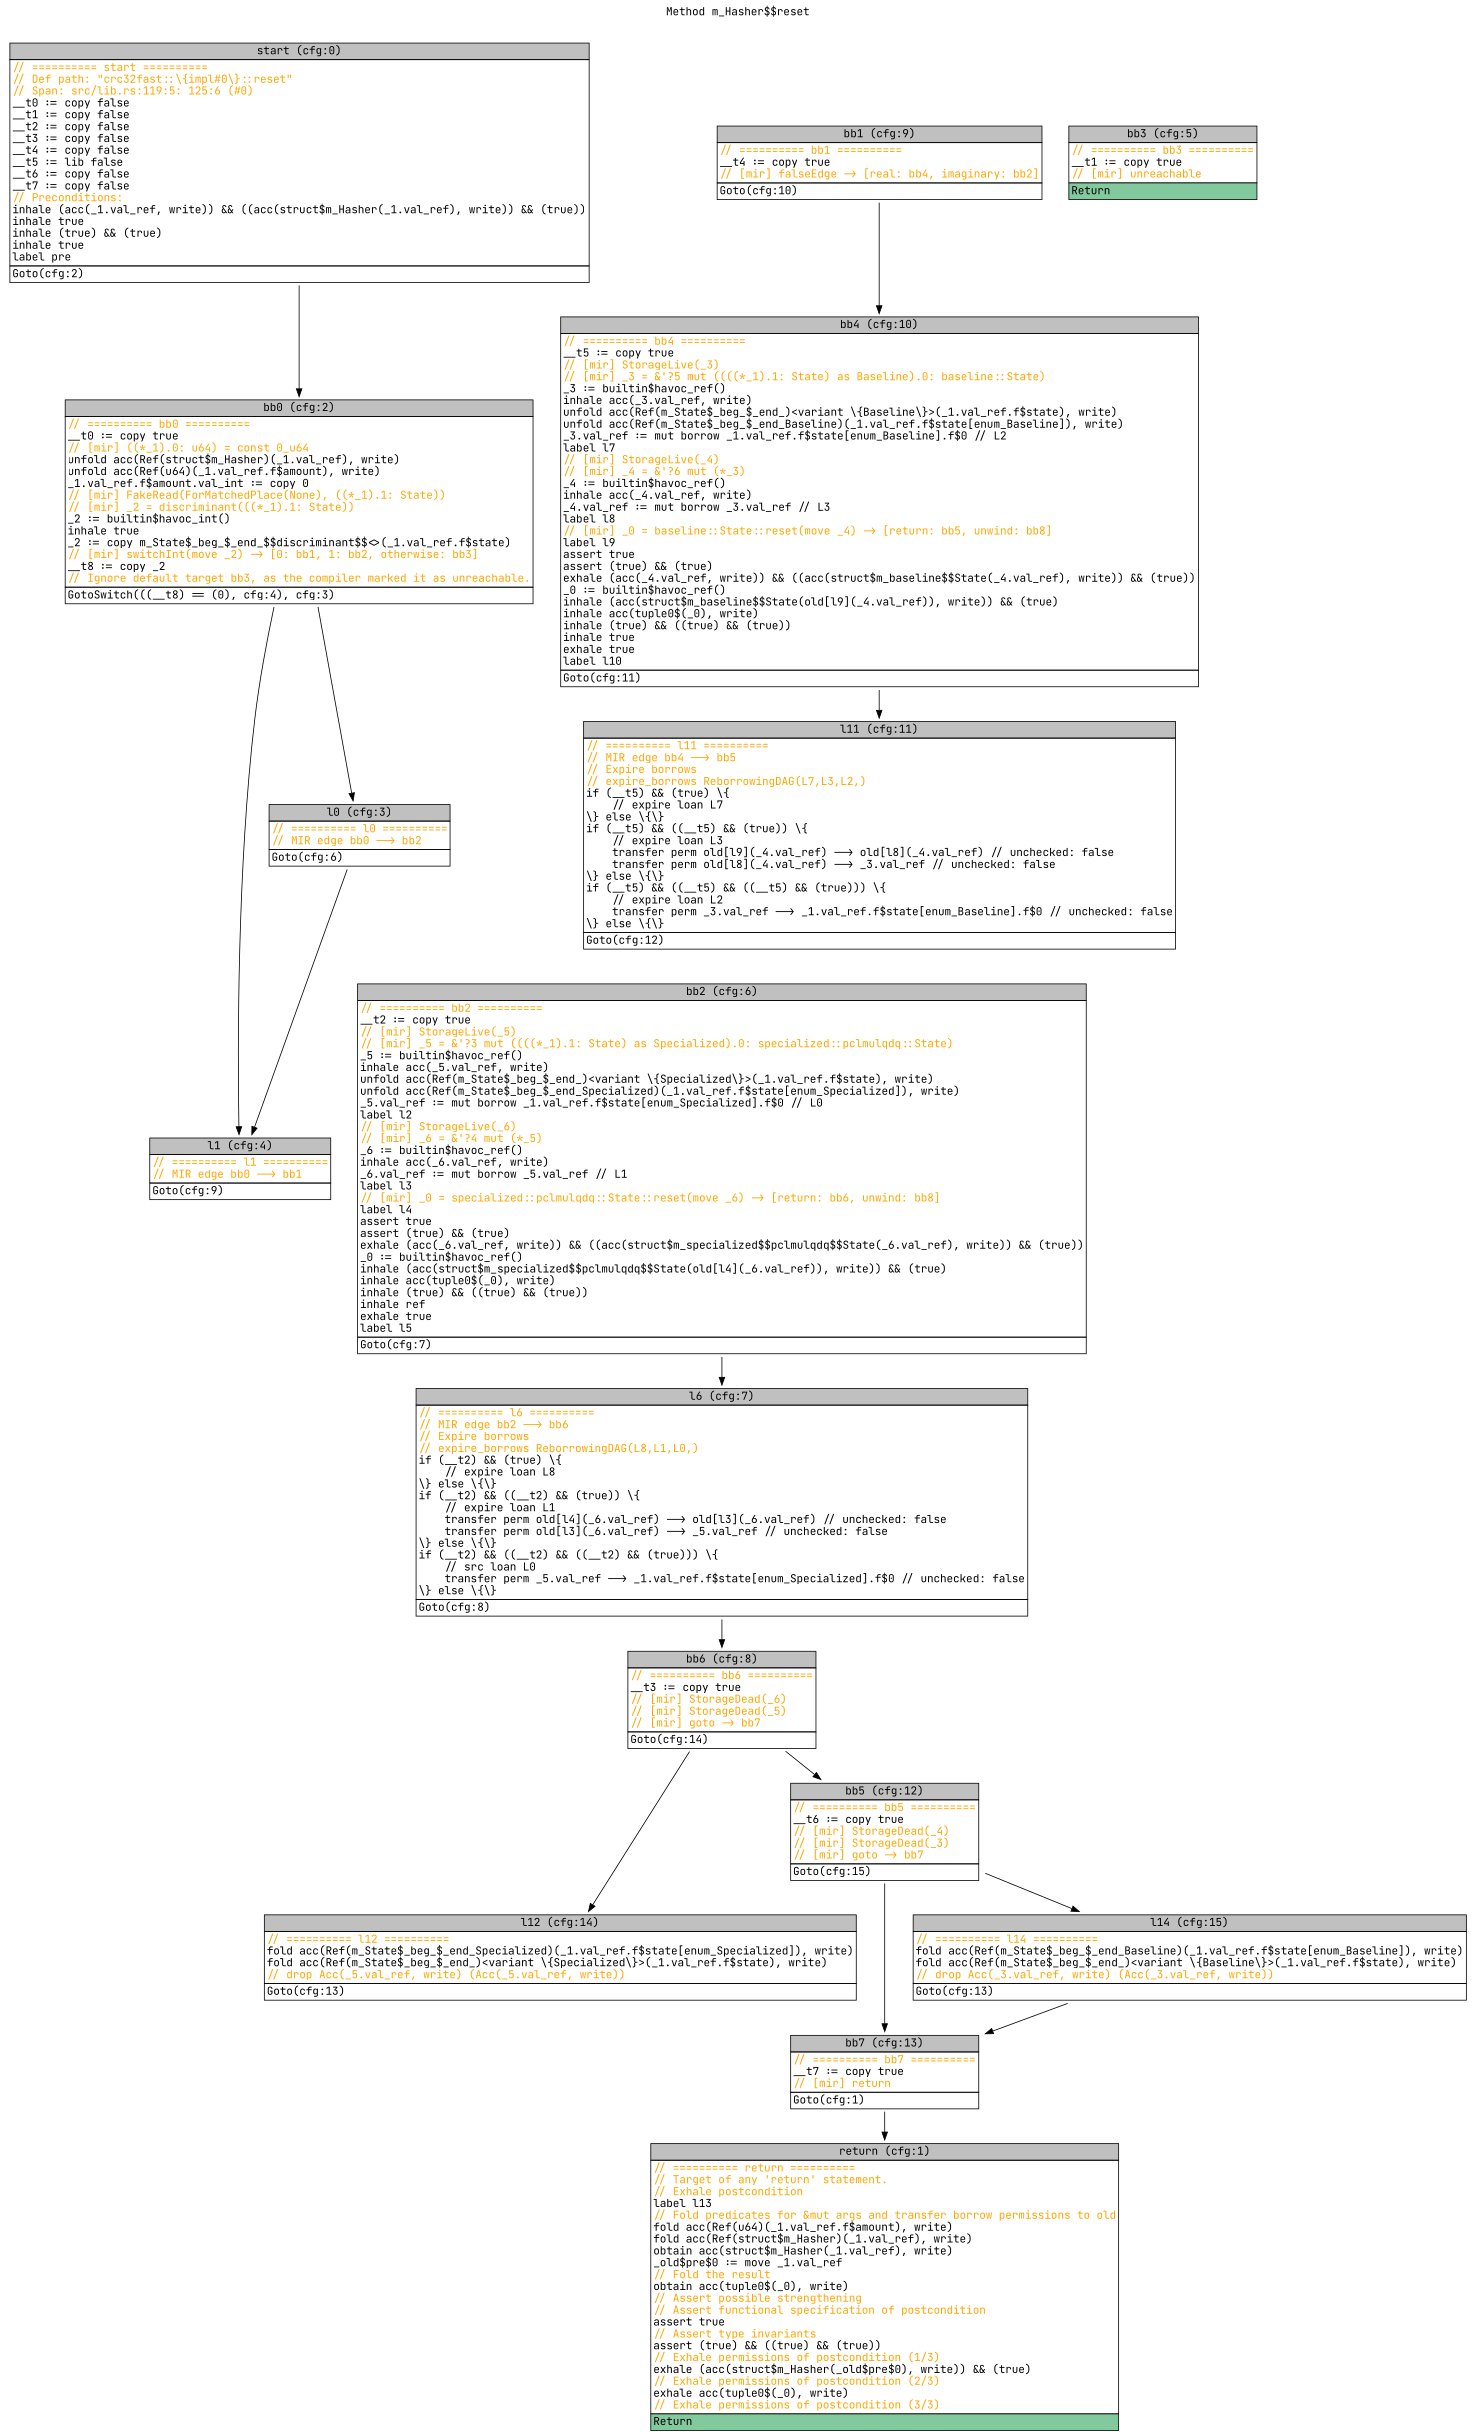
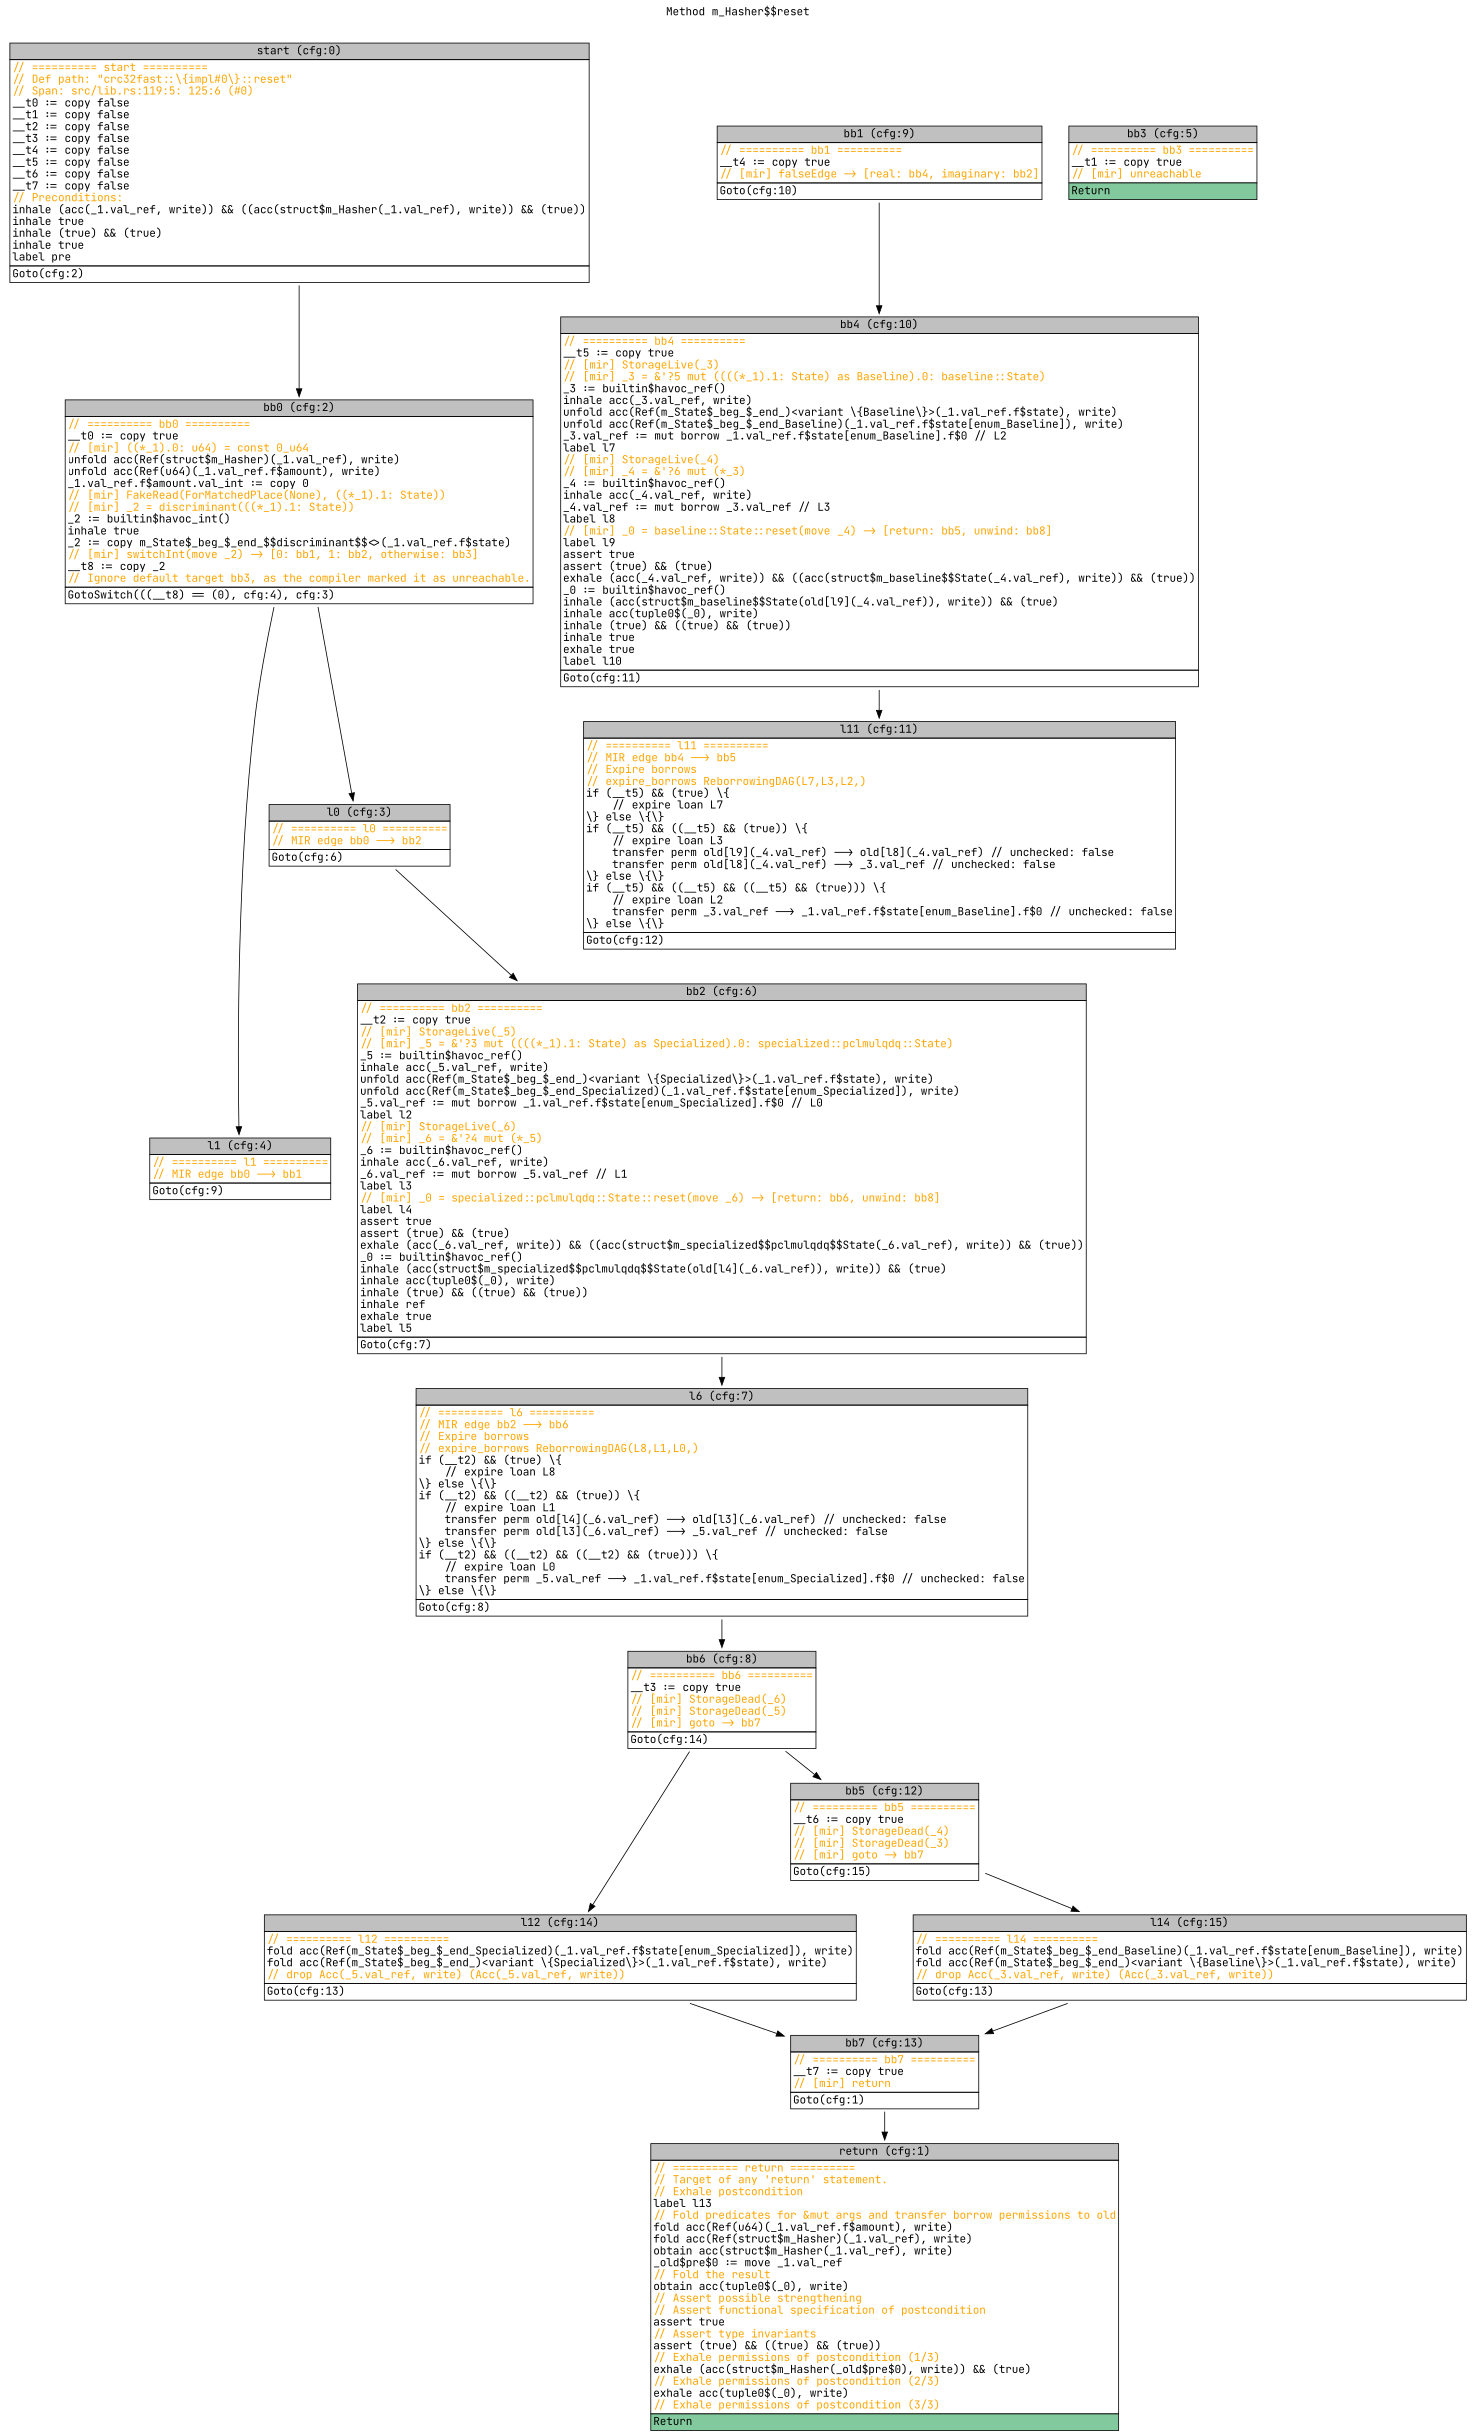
(68, 162) -> (71, 162)
(301, 998) -> (453, 922)
(477, 1567) -> (487, 1567)
(885, 1953) -> (733, 2018)
